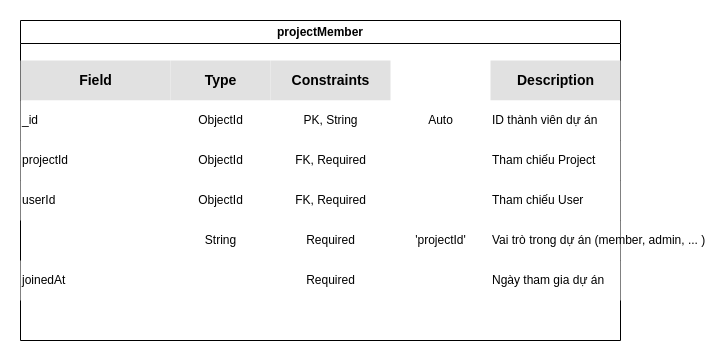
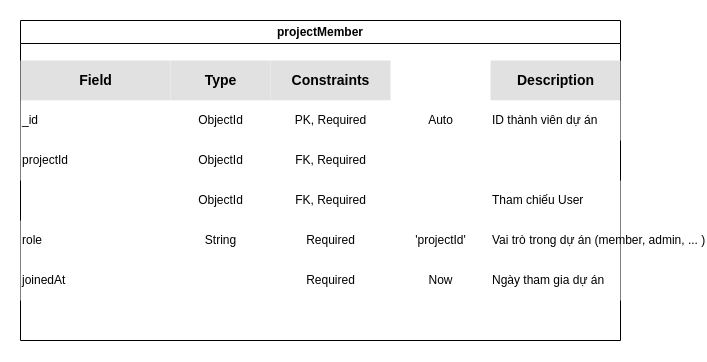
(331, 121) -> (331, 121)
(556, 161) -> none
(96, 201) -> none
none -> (96, 241)
none -> (441, 281)
